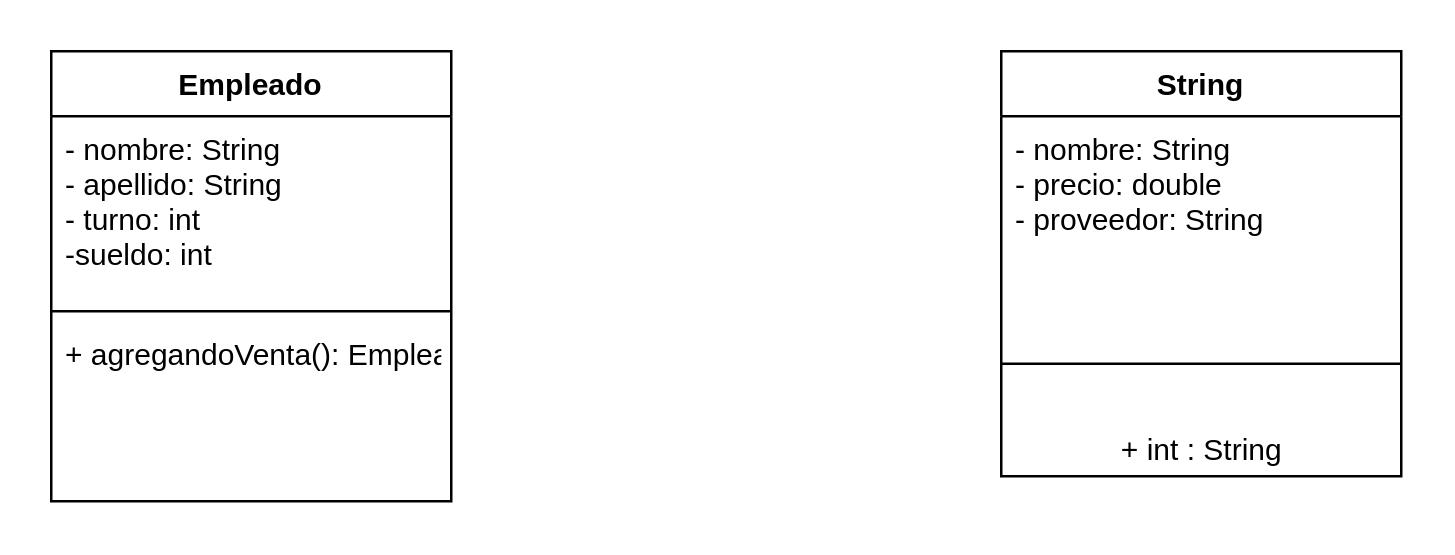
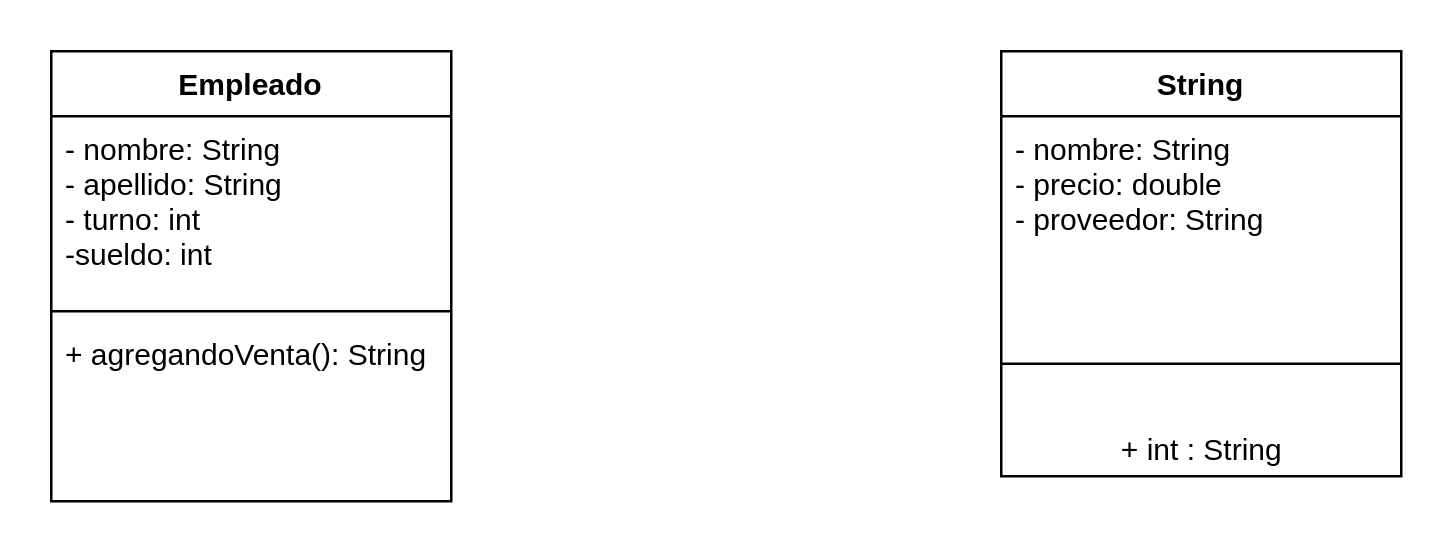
(285, 355) -> (268, 355)
